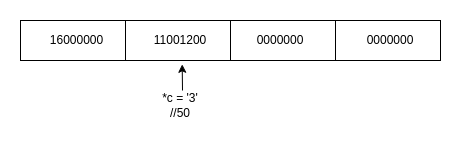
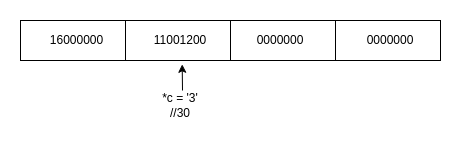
(181, 106) -> (181, 106)
